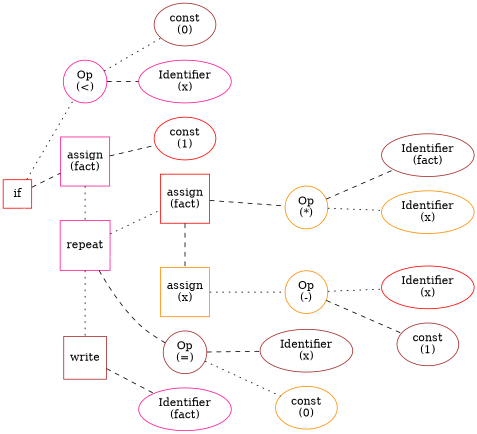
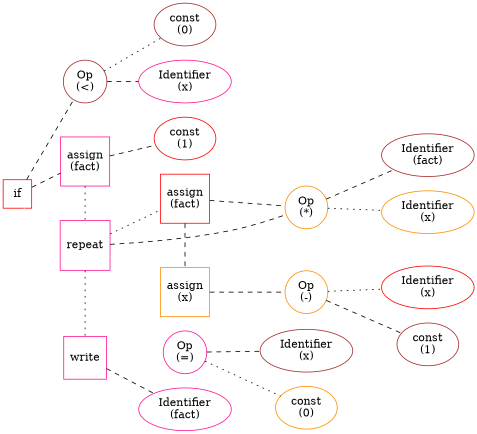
(85, 82) -> (85, 82)
(50, 140) -> (50, 140)
(247, 292) -> (247, 292)
(127, 311) -> (199, 236)
(185, 352) -> (185, 352)
(85, 358) -> (85, 358)
